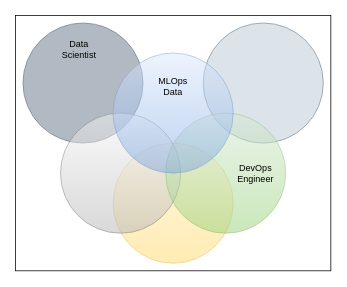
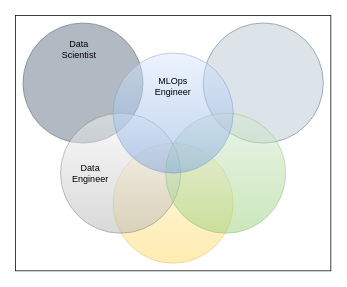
(173, 87) -> (173, 87)
none -> (90, 173)
(255, 173) -> none
